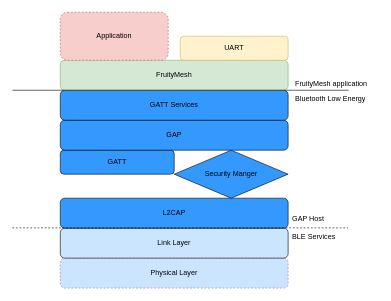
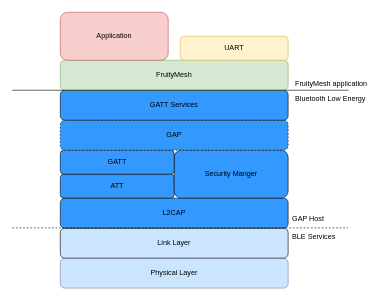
(114, 36) -> (114, 36)
(174, 135) -> (174, 135)
(231, 174) -> (231, 174)
none -> (117, 186)
(174, 273) -> (174, 273)
